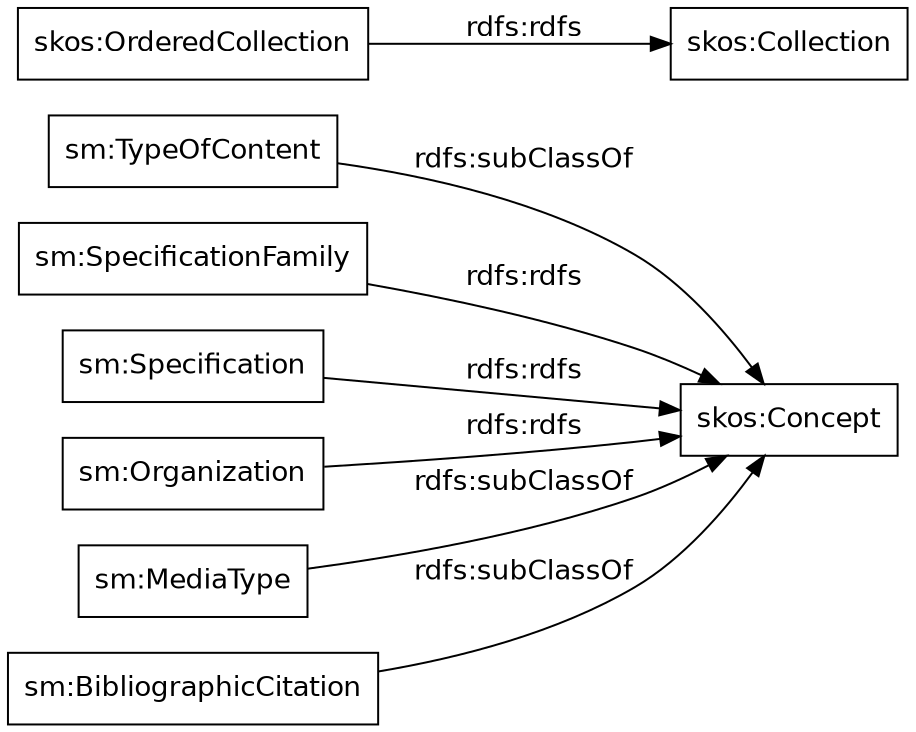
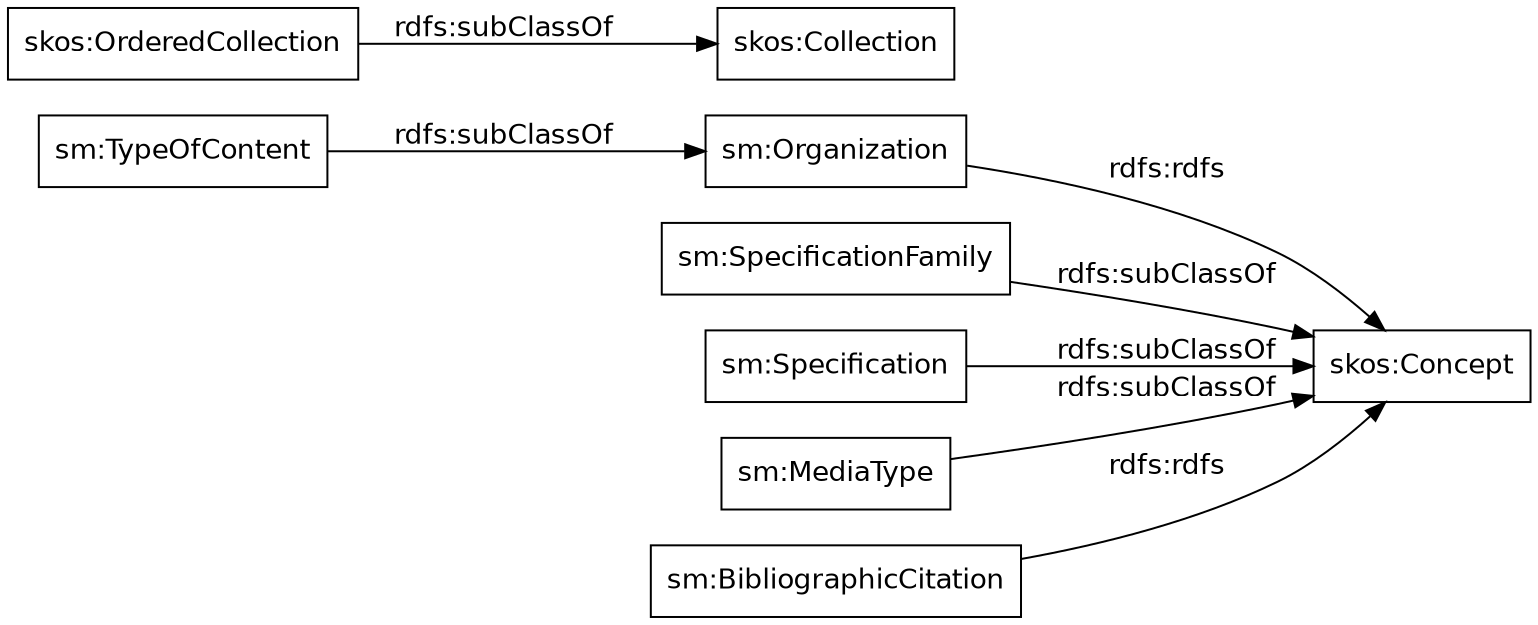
(524, 29) -> (505, 29)
(568, 222) -> (506, 151)
(524, 278) -> (1167, 276)
(524, 371) -> (1167, 351)
(524, 572) -> (1167, 467)
